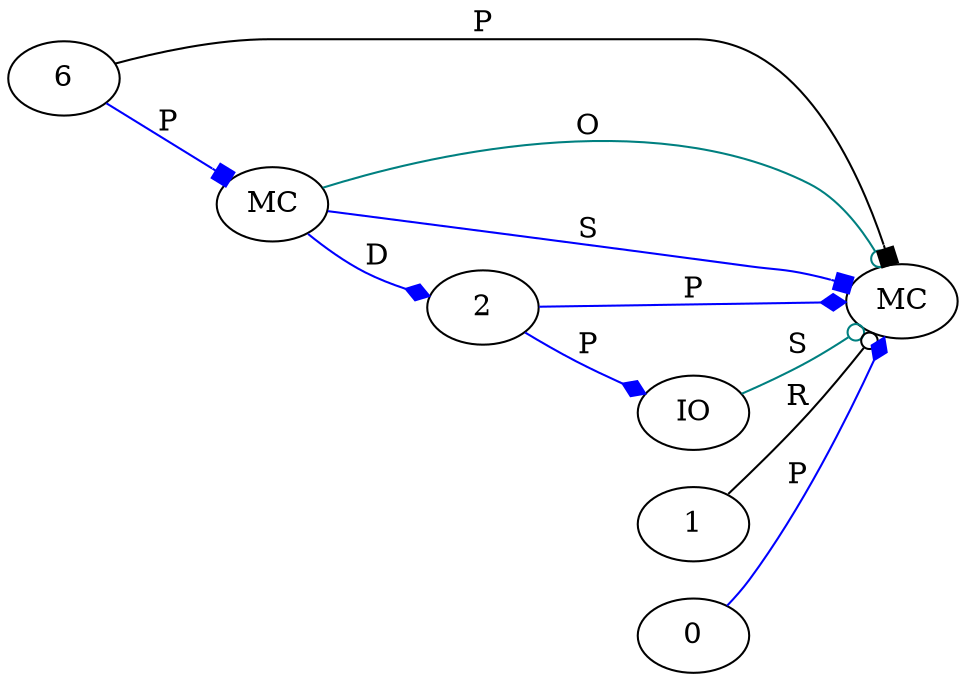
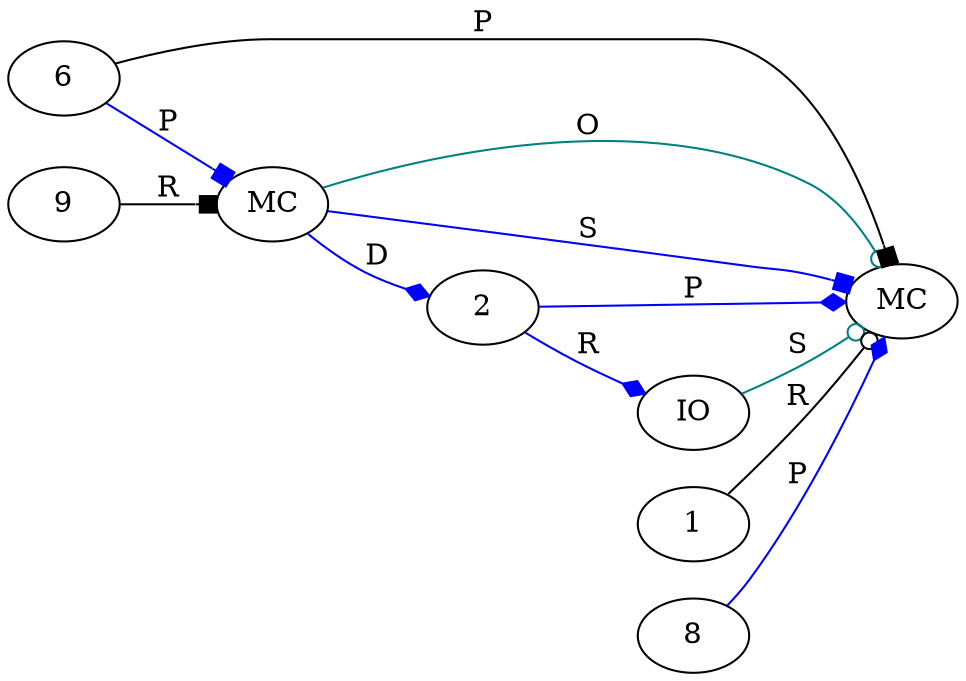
none -> (64, 204)
(588, 346) -> (588, 346)
(693, 636) -> (693, 636)
